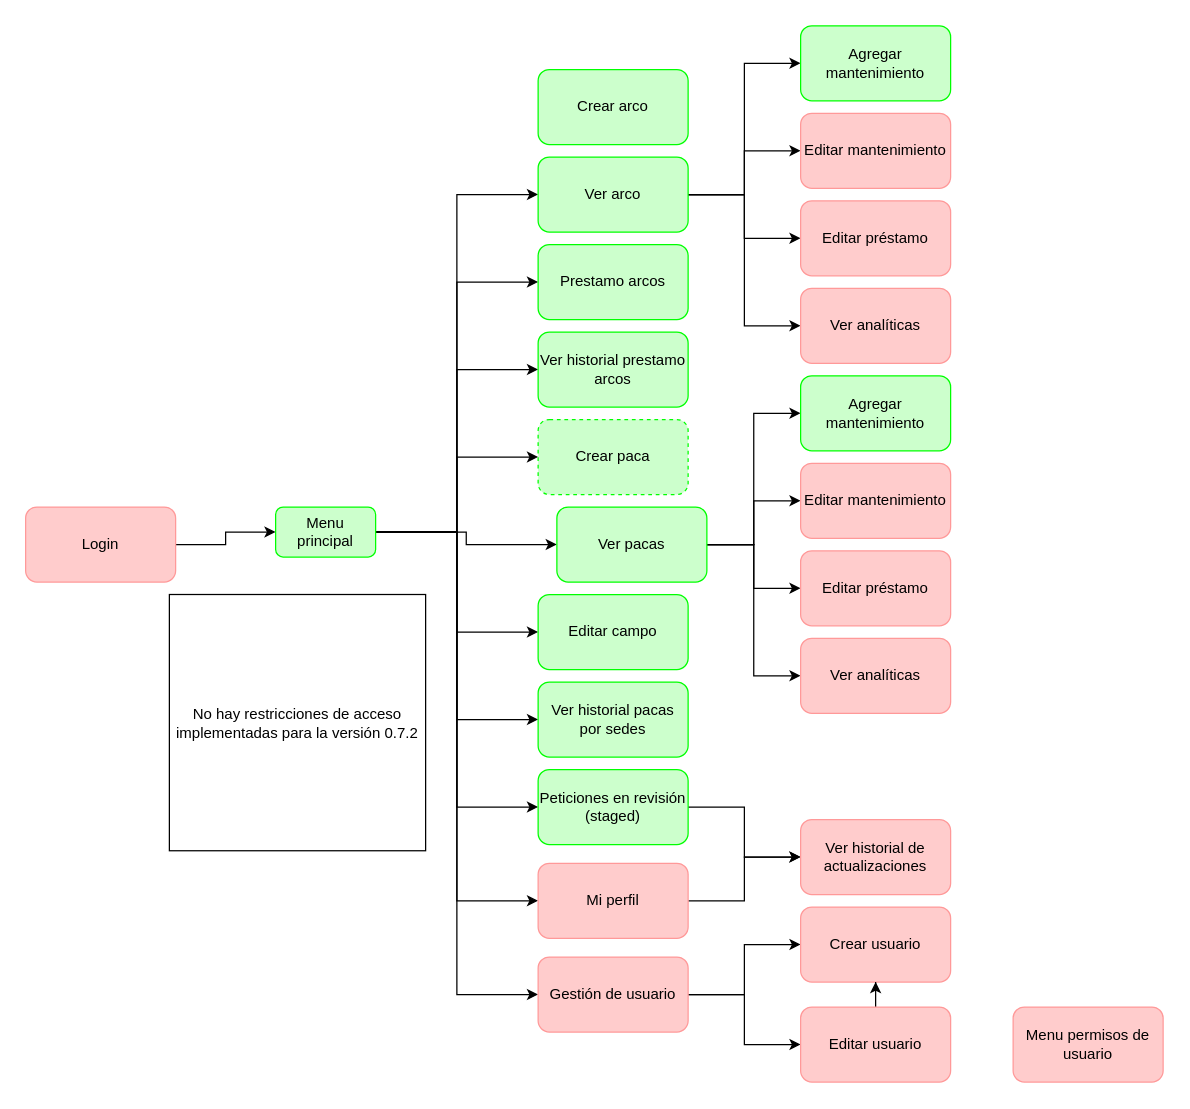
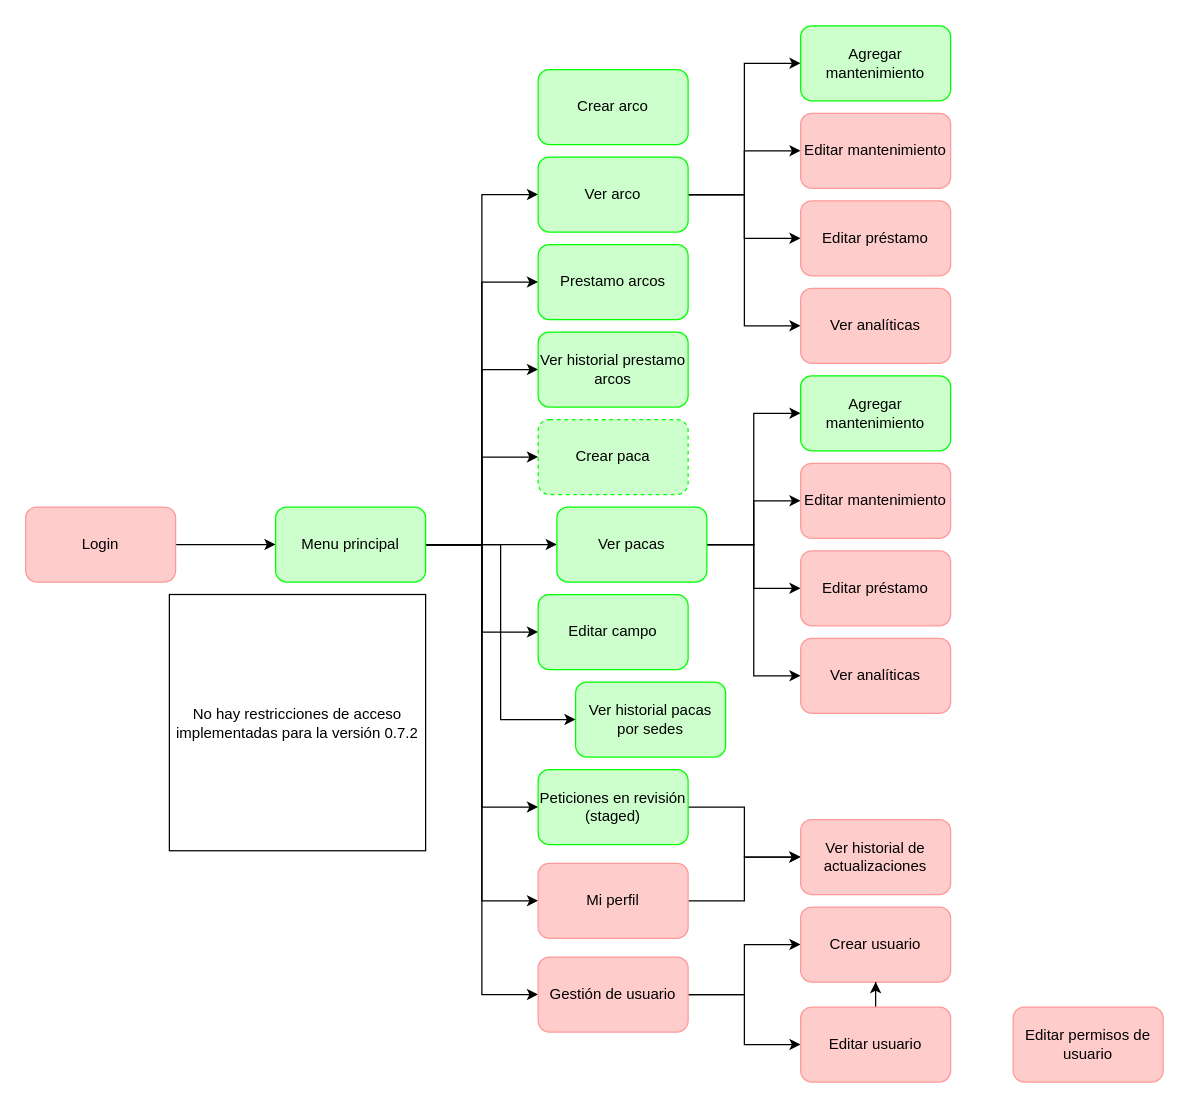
(326, 532) -> (351, 544)
(613, 719) -> (651, 719)
(1088, 1044) -> (1088, 1044)
